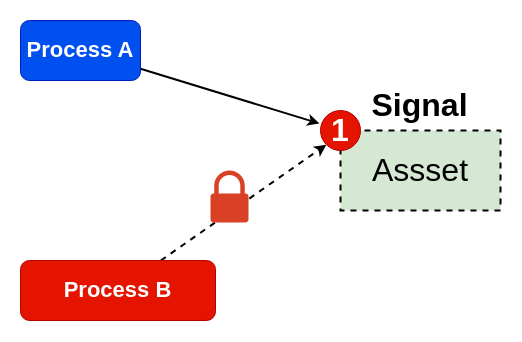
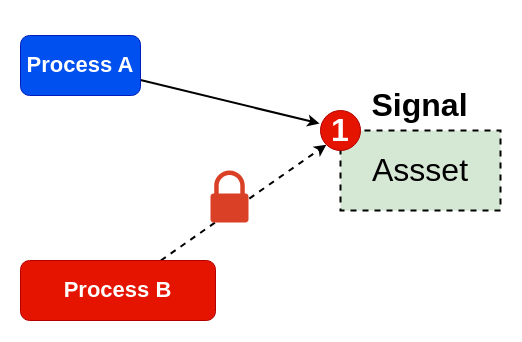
(81, 51) -> (81, 66)
